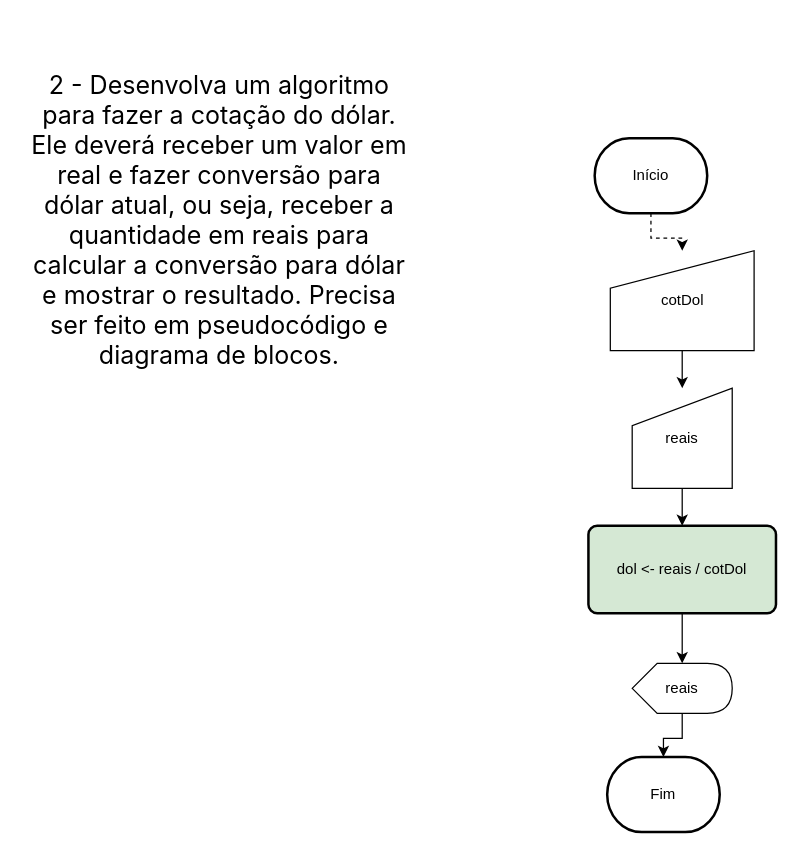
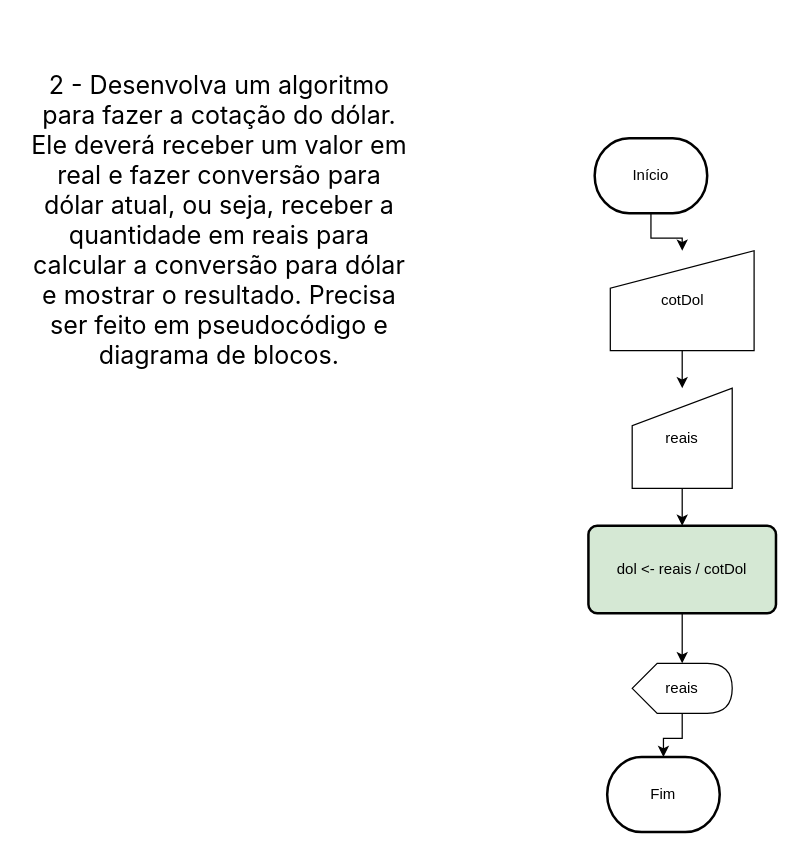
(657, 238) -> (657, 238)
